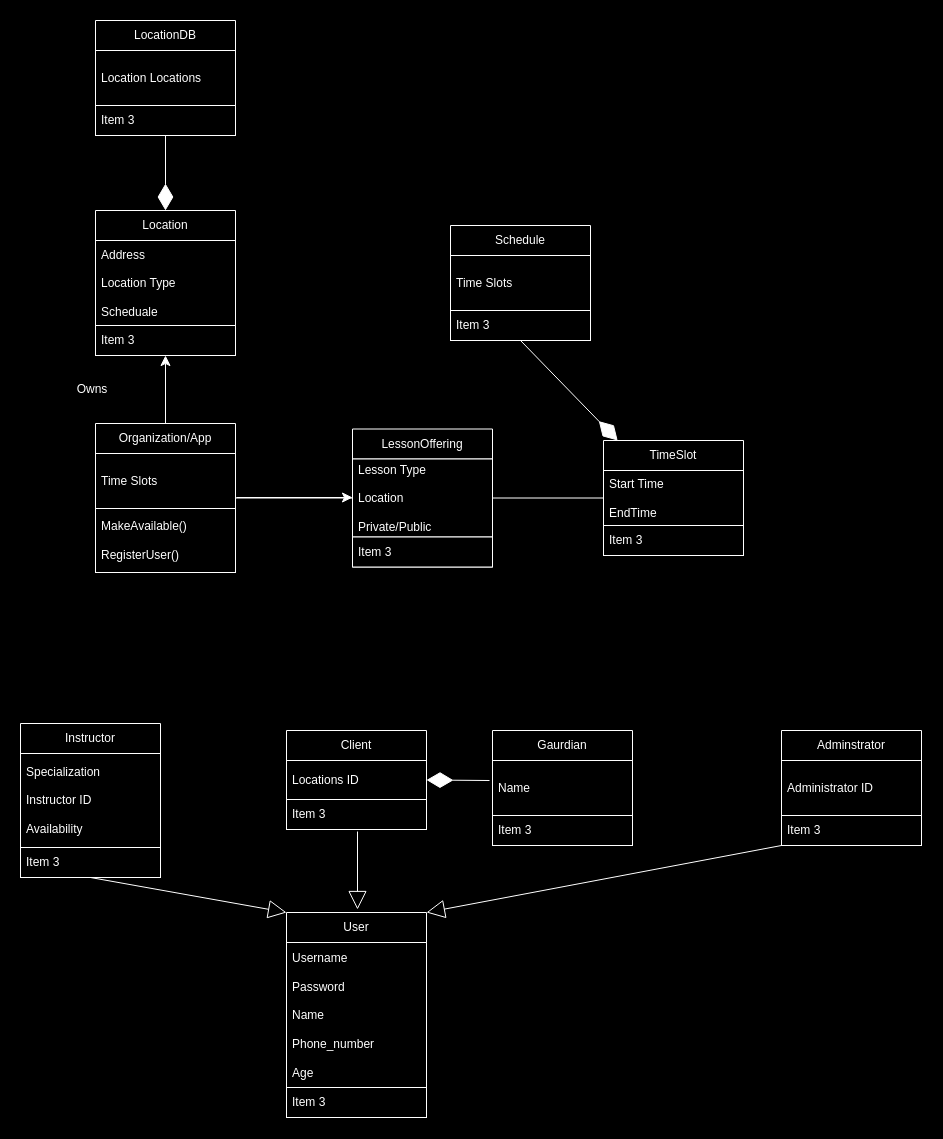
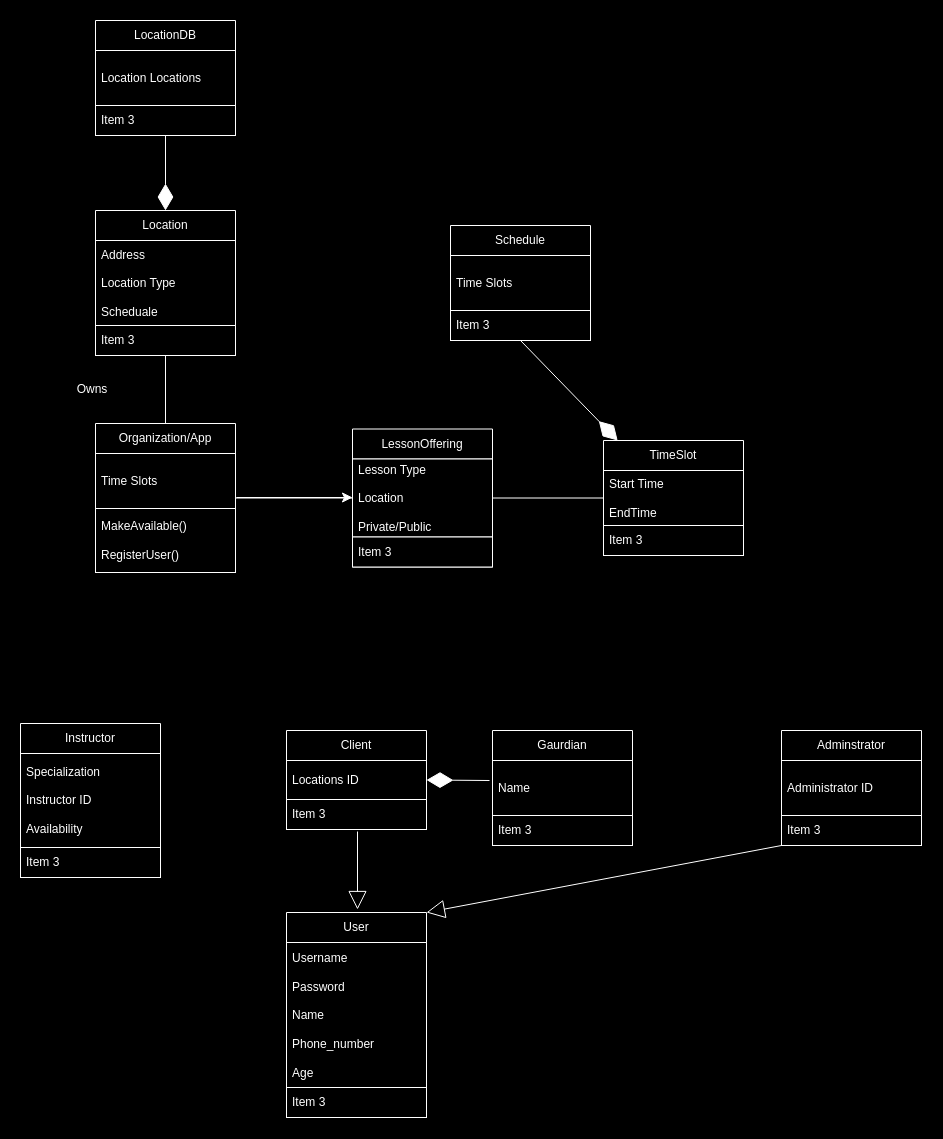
(166, 365) -> (166, 363)
(183, 894) -> none
